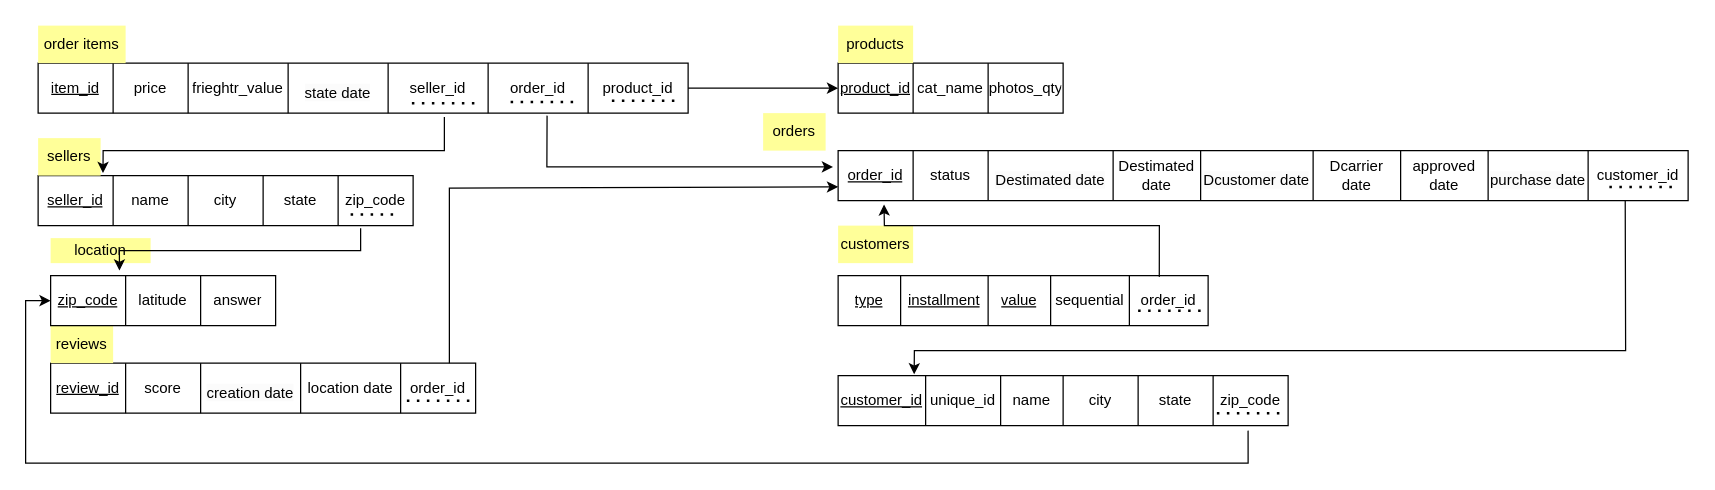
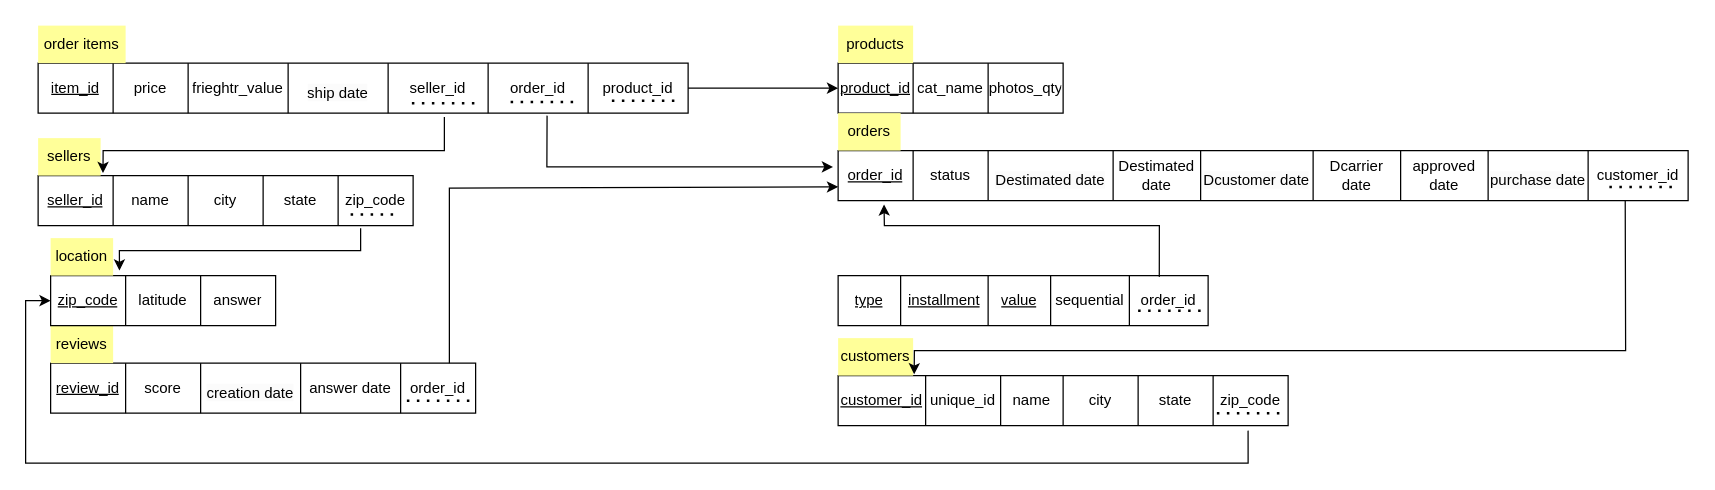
(338, 88) -> (338, 88)
(794, 132) -> (869, 132)
(876, 244) -> (876, 357)
(101, 251) -> (82, 257)
(351, 388) -> (351, 388)
